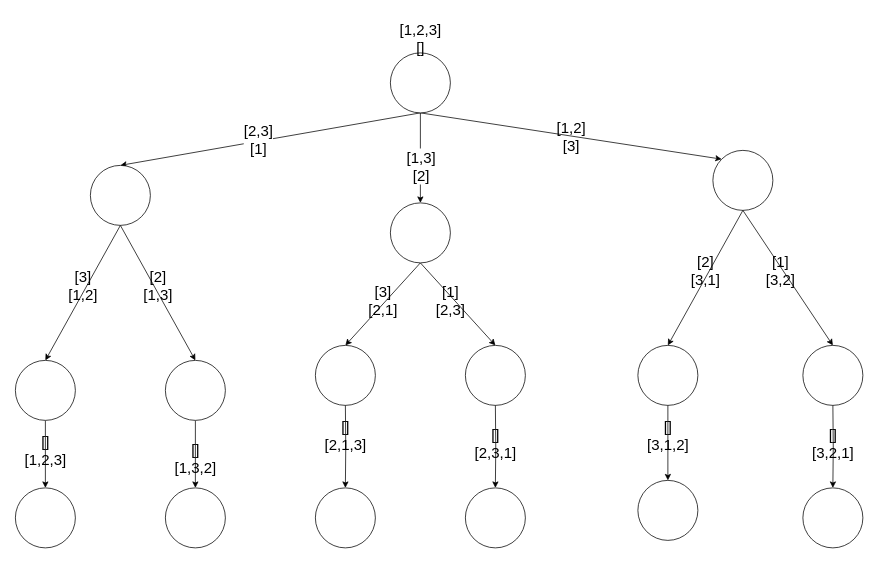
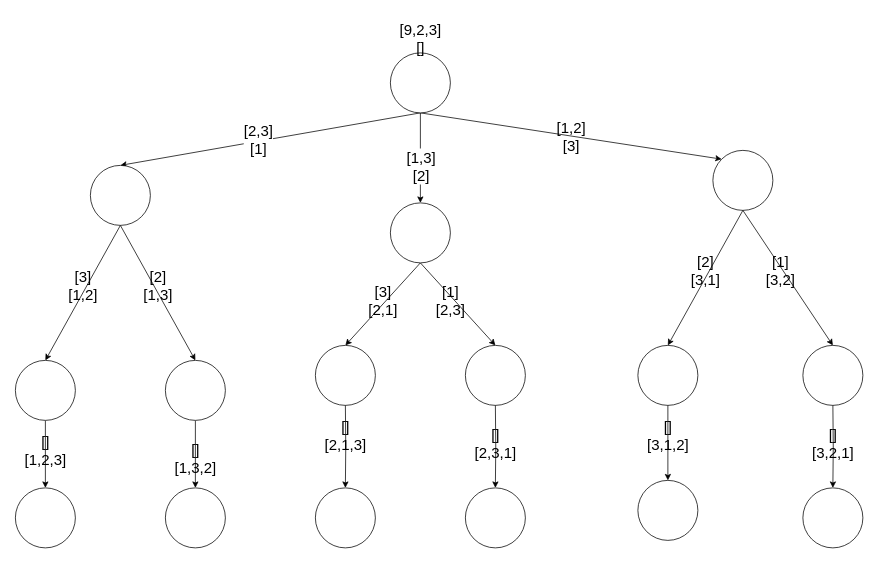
(421, 38) -> (421, 38)
